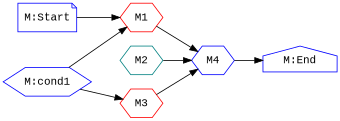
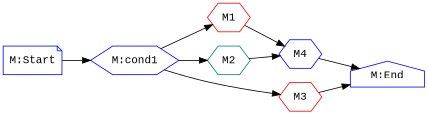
(94, 17) -> (72, 60)
none -> (189, 60)
(174, 84) -> (331, 90)
